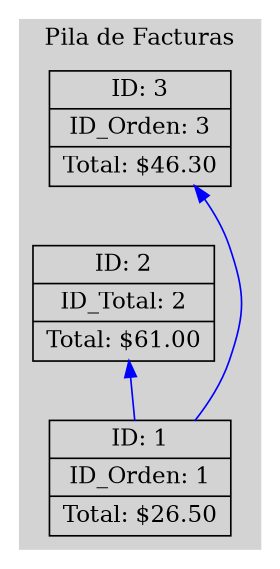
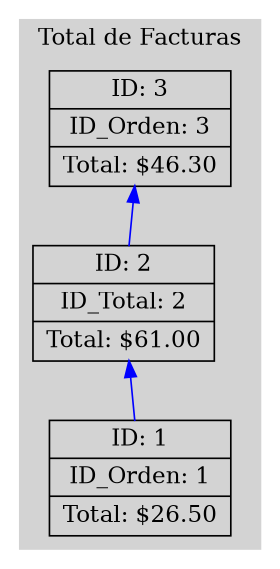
(140, 39) -> (140, 39)
(241, 312) -> (131, 224)
